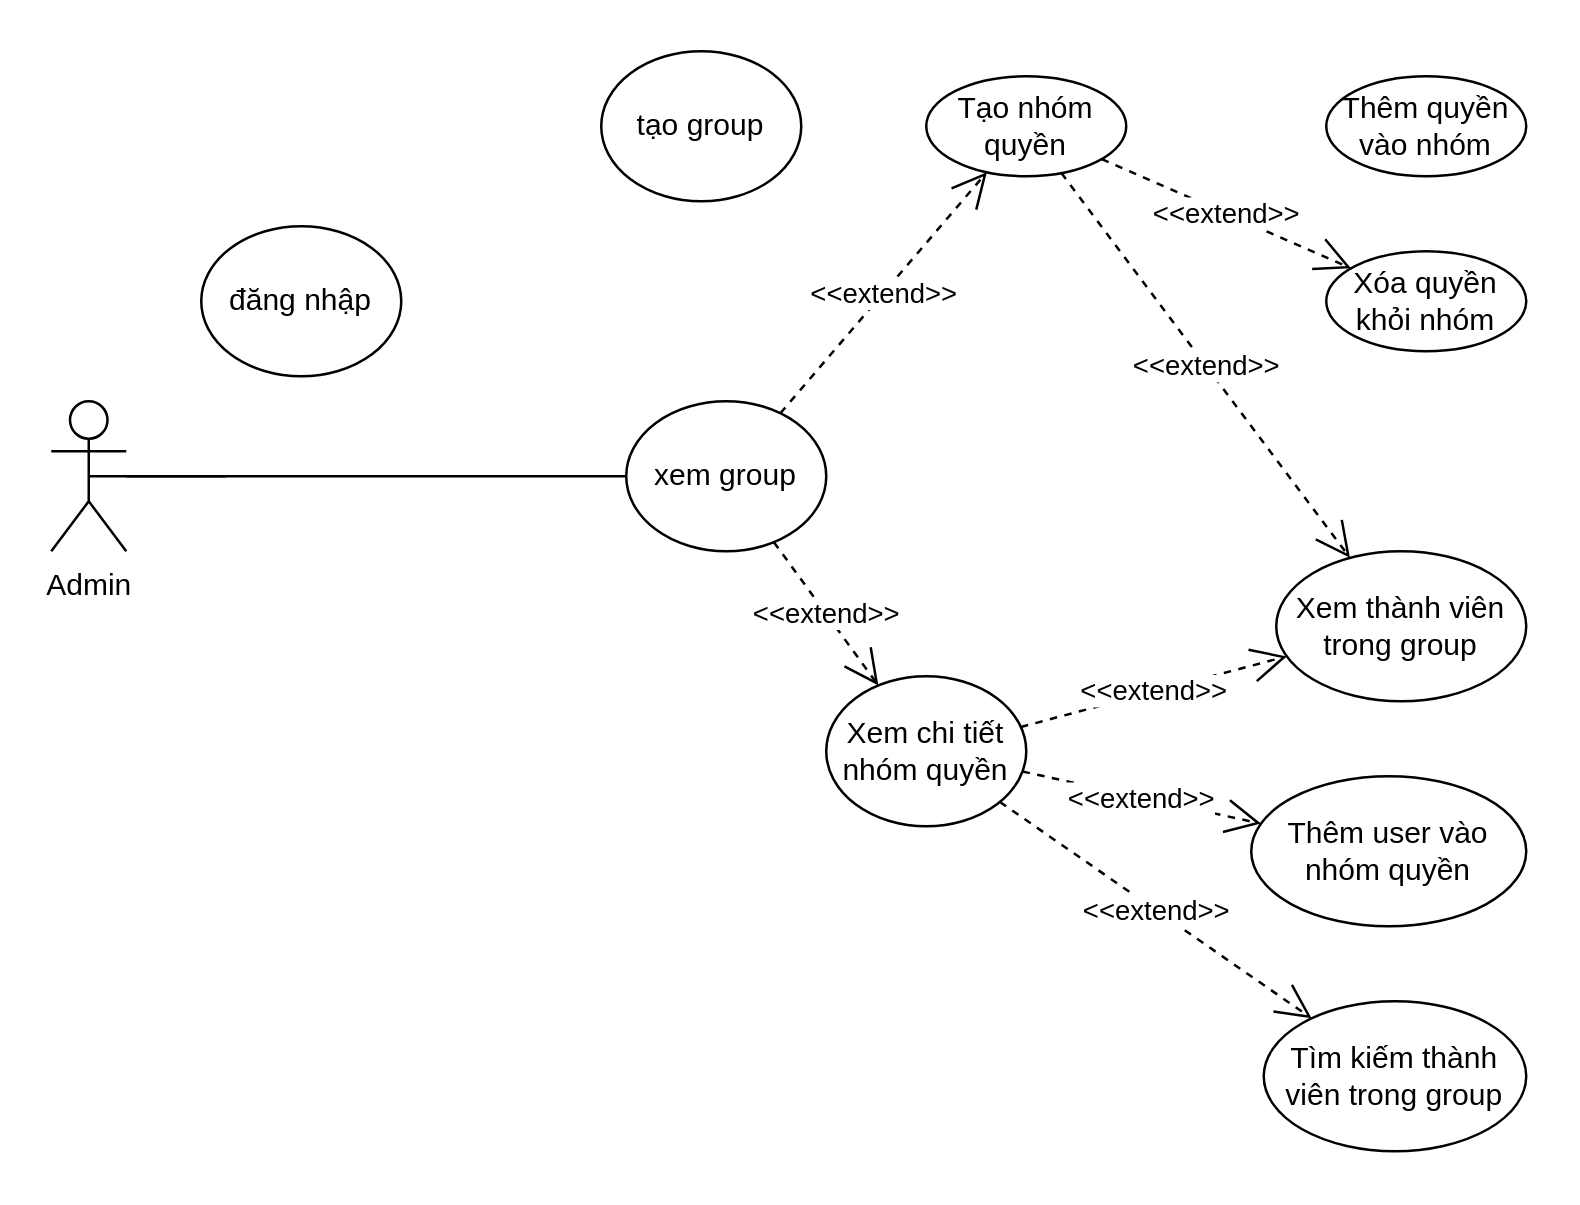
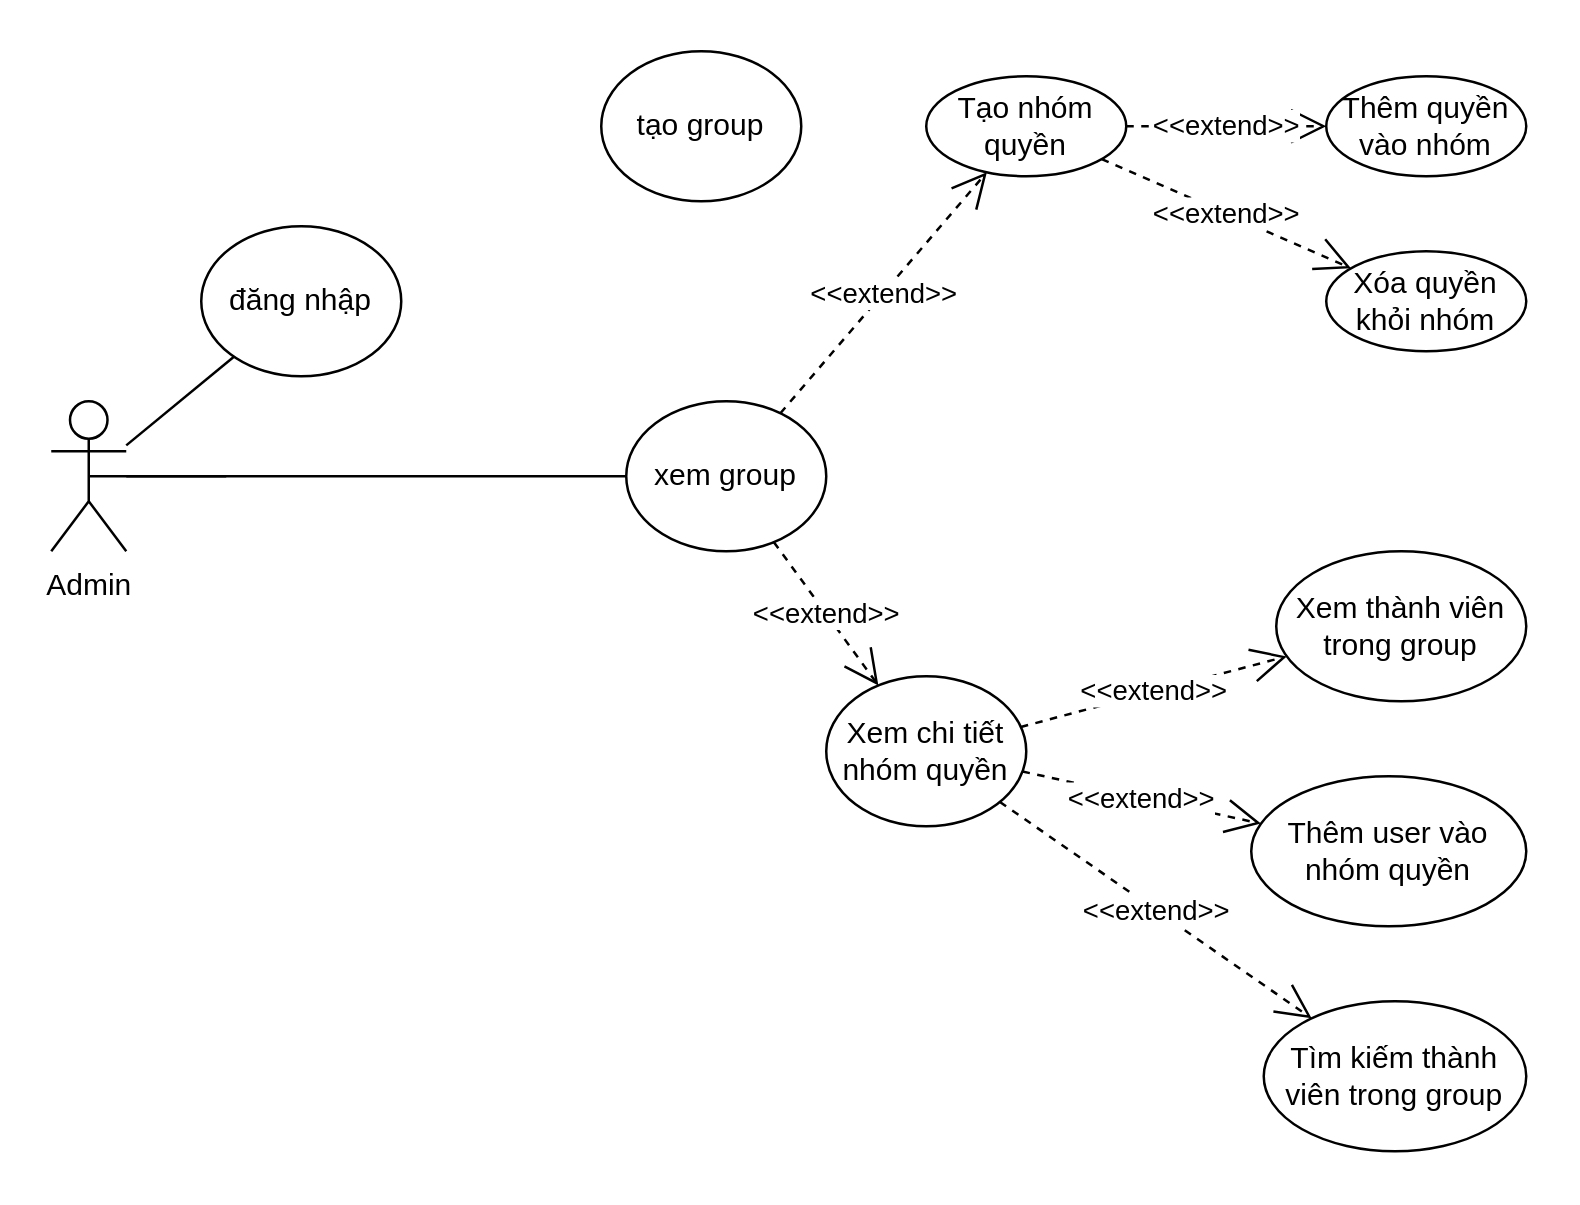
(1127, 260) -> (1223, 126)
none -> (180, 401)
